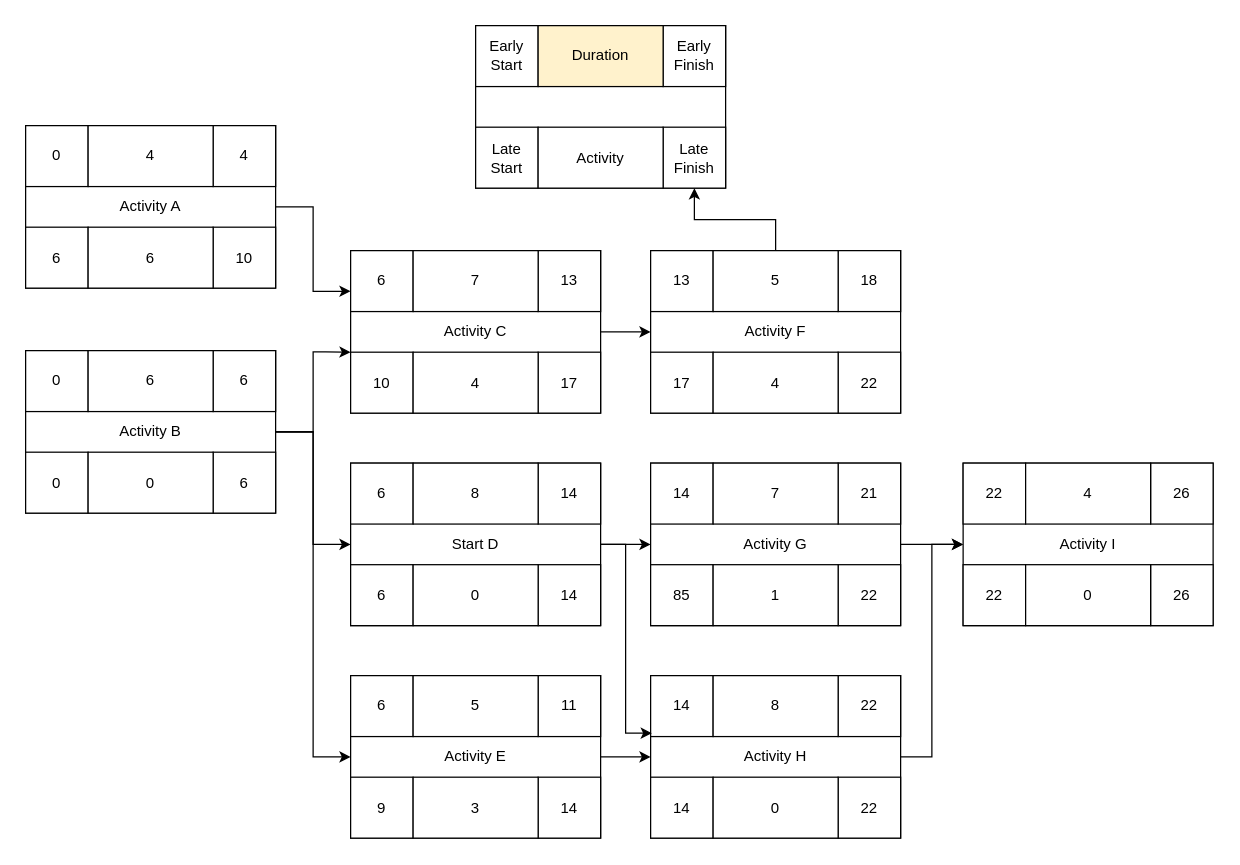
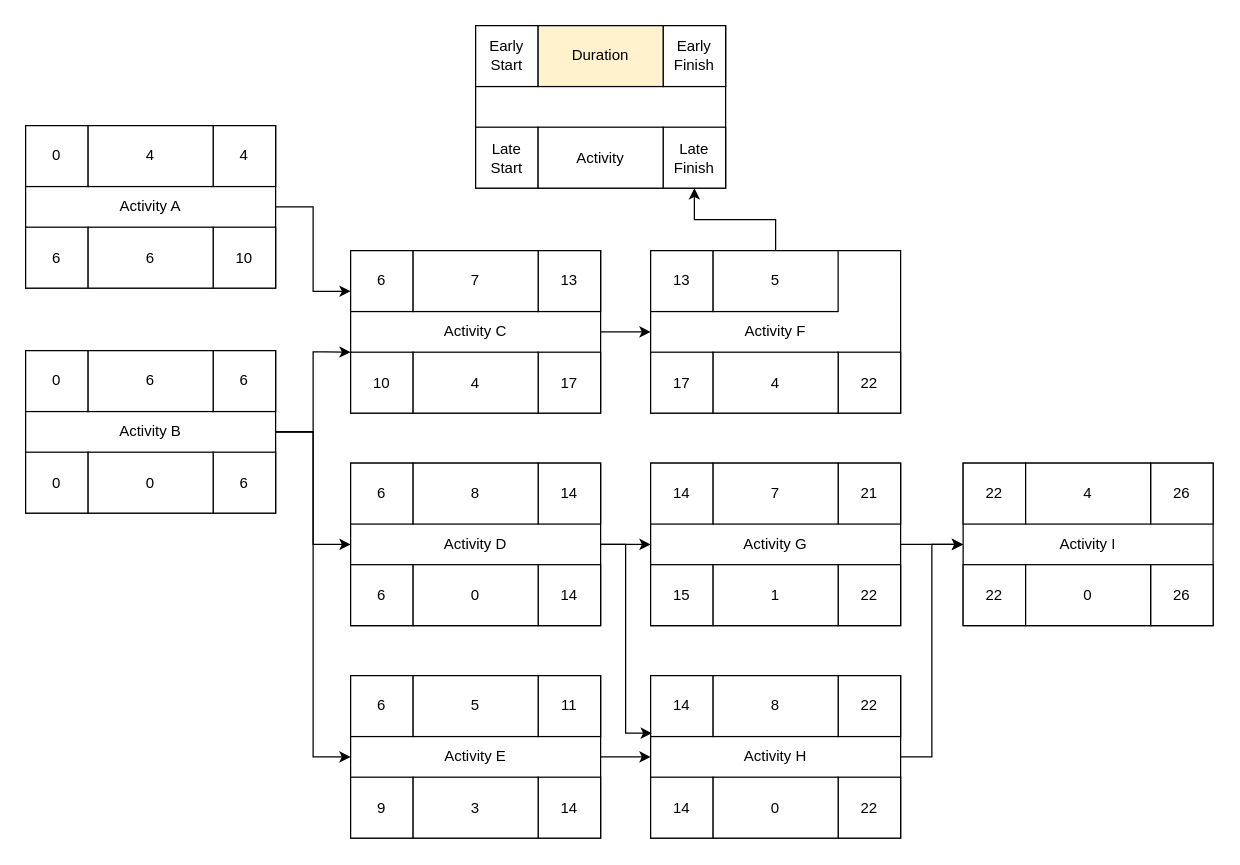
(869, 281) -> none
(476, 544) -> (476, 544)
(682, 596) -> (682, 596)
